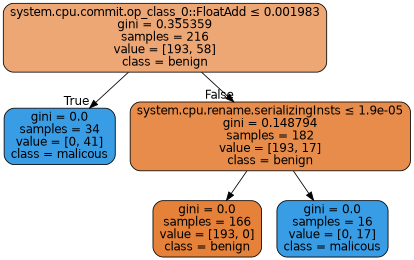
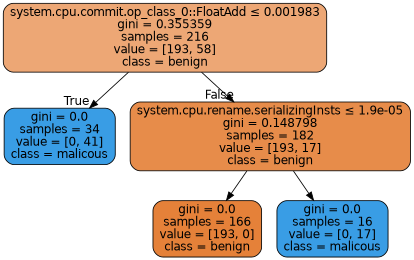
(270, 124) -> (270, 124)
